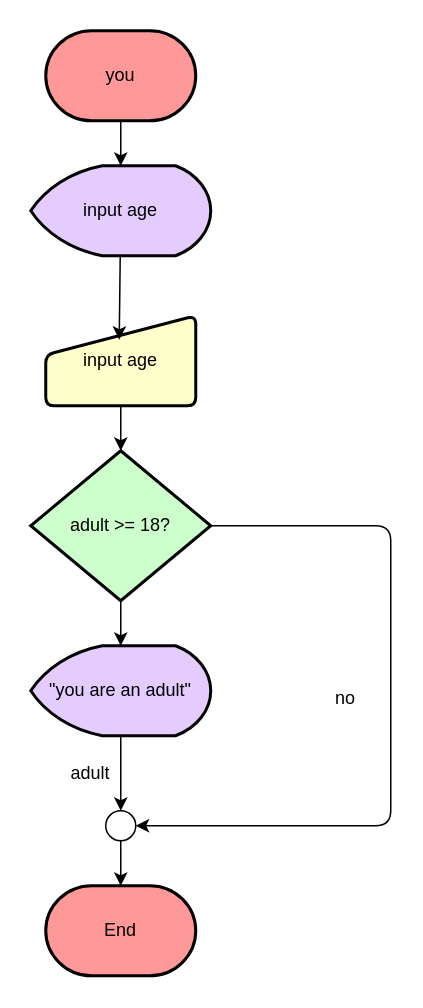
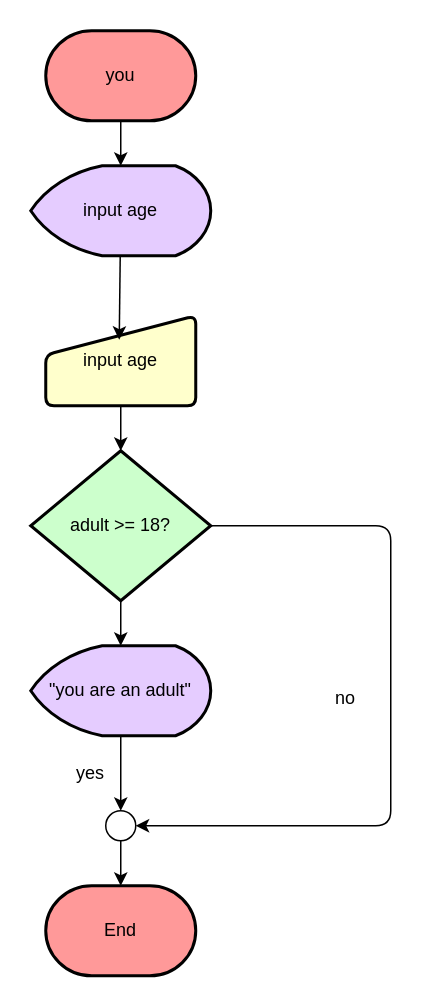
(91, 773) -> (91, 773)
